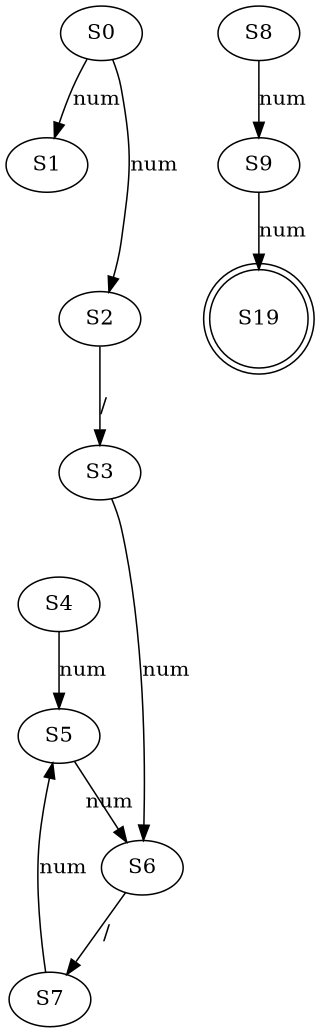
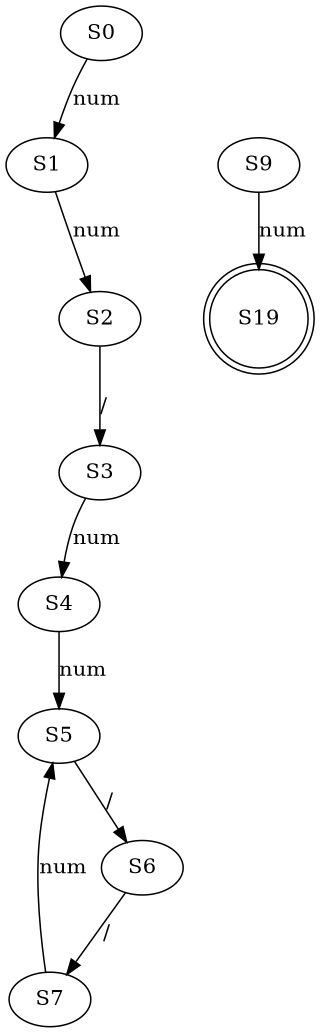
(259, 33) -> none
(129, 168) -> (70, 235)
(140, 661) -> (72, 529)
(110, 802) -> (110, 802)
